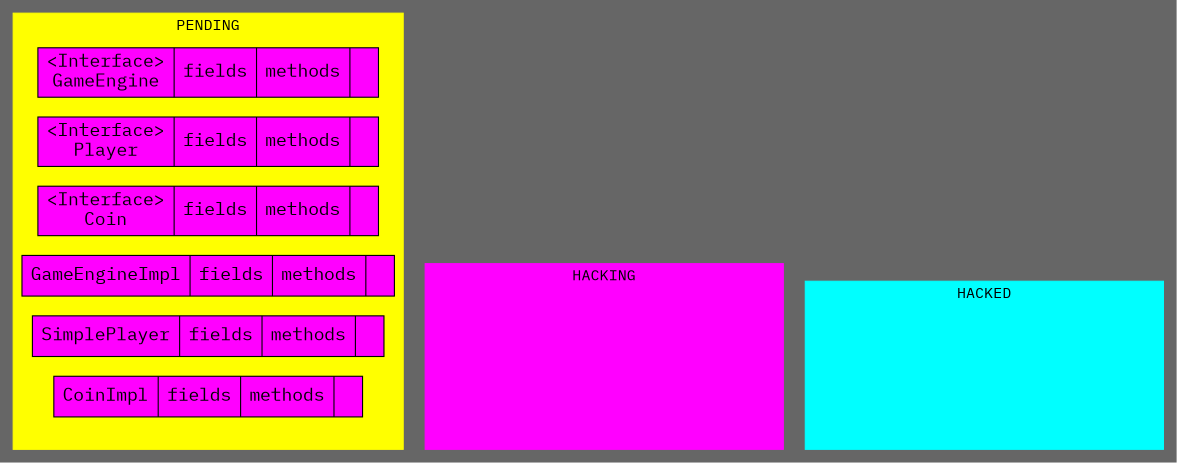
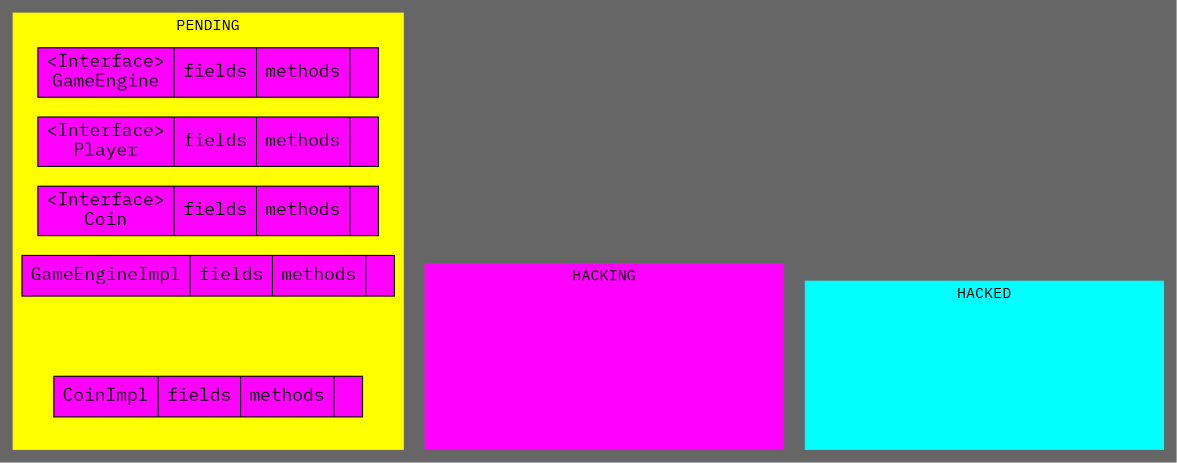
(208, 336) -> none
